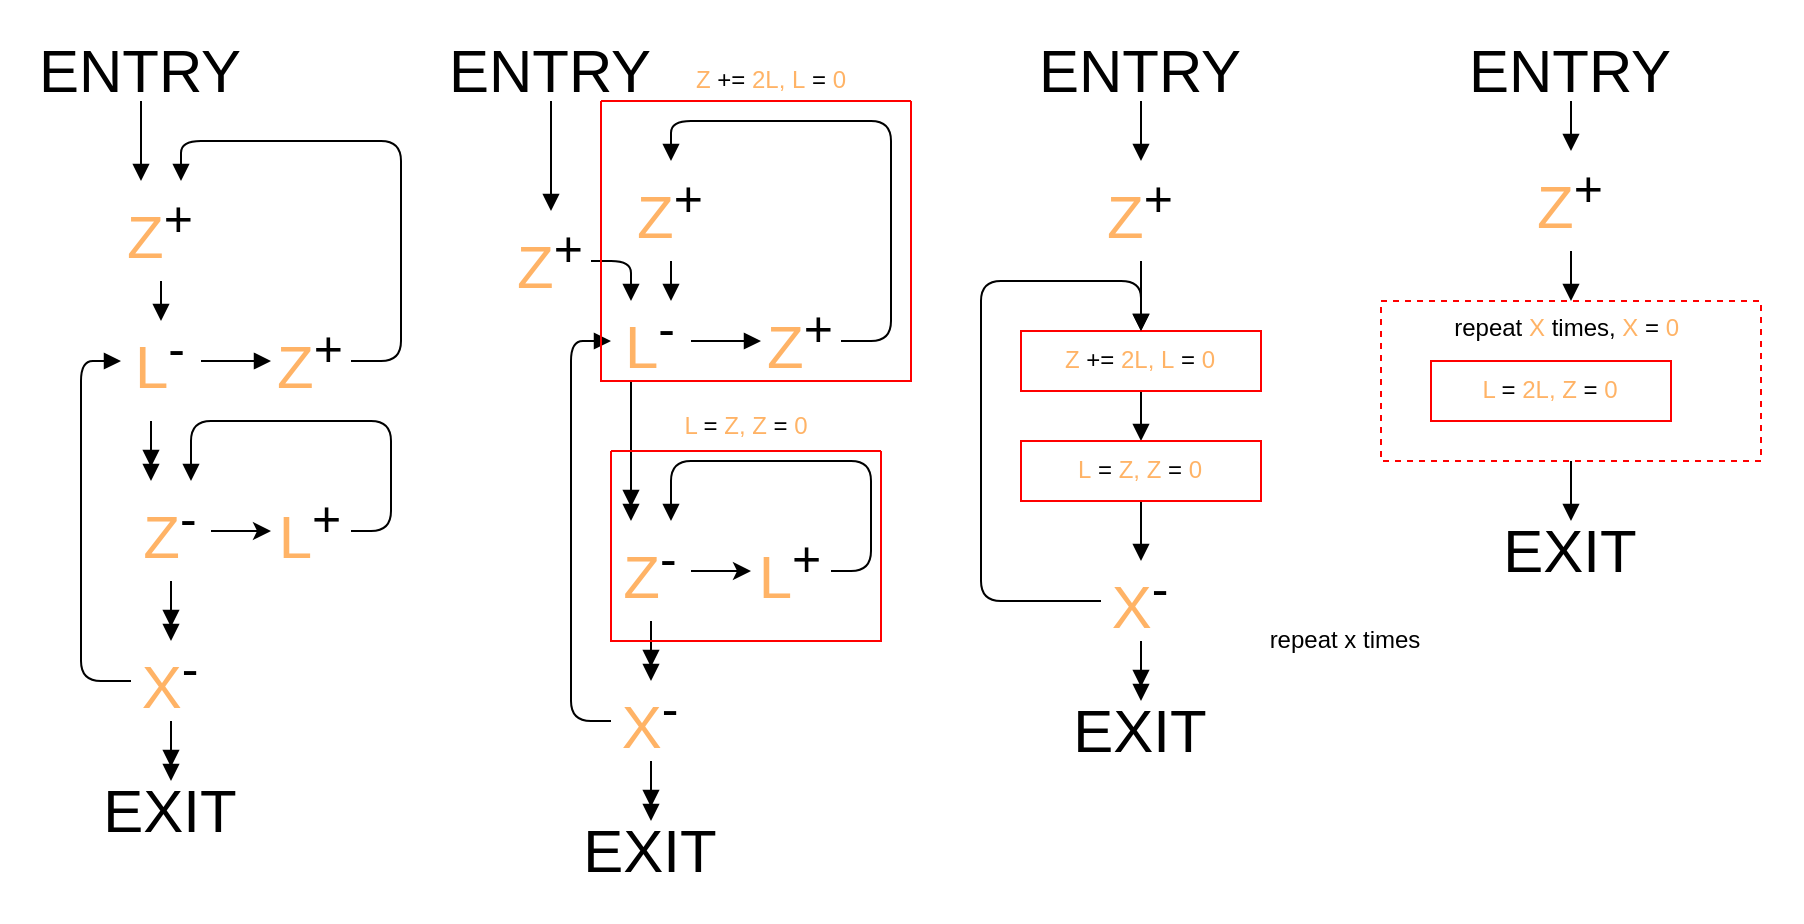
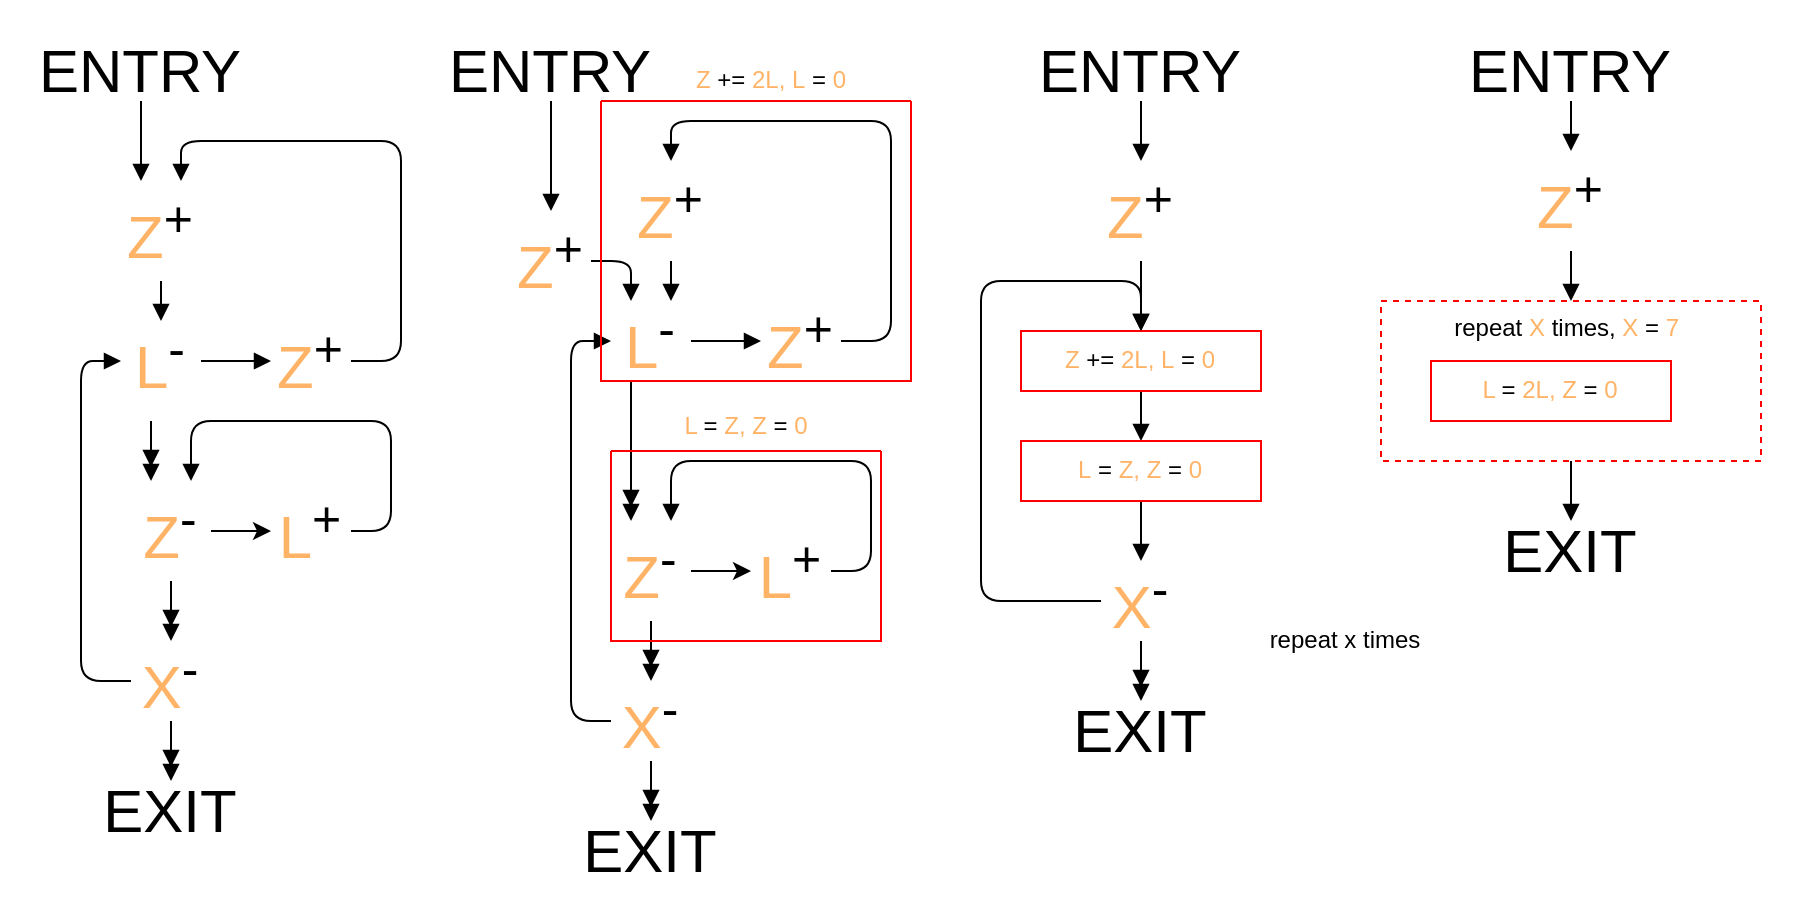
(1571, 329) -> (1571, 329)
